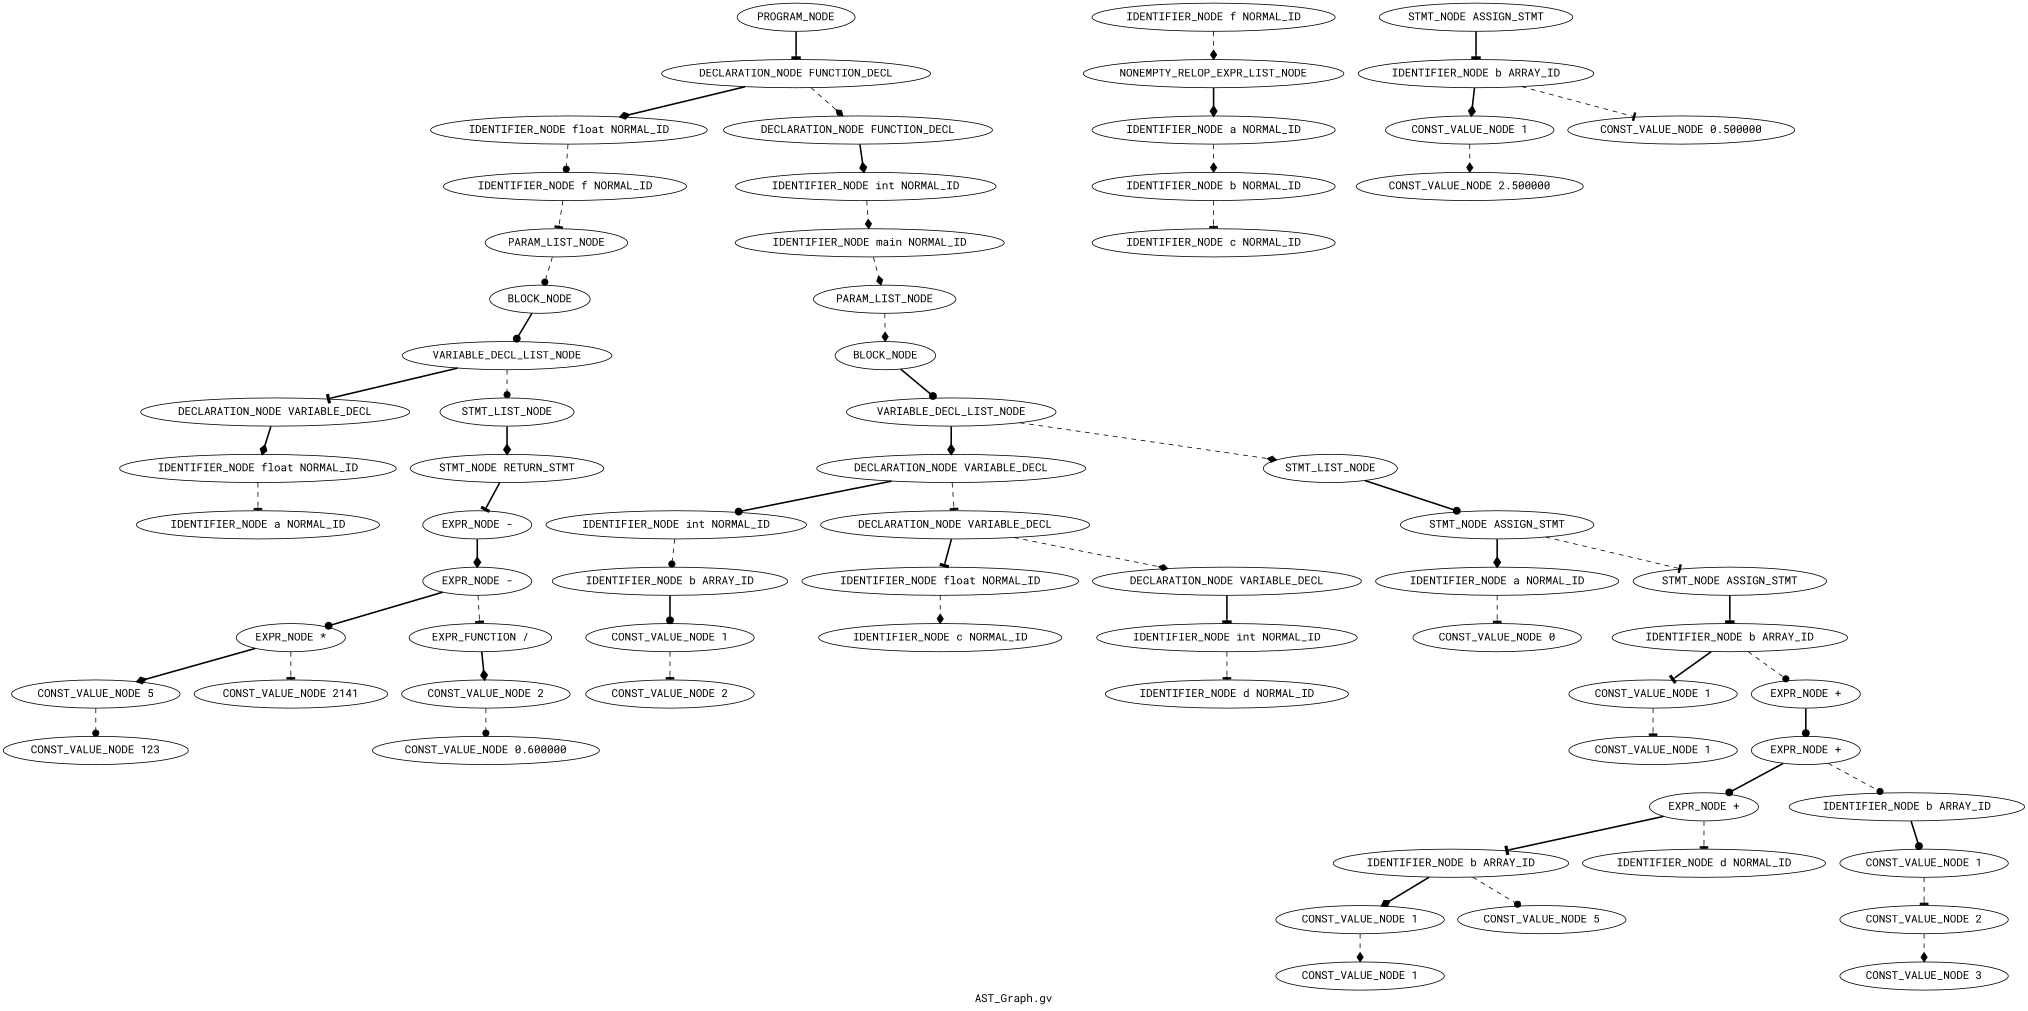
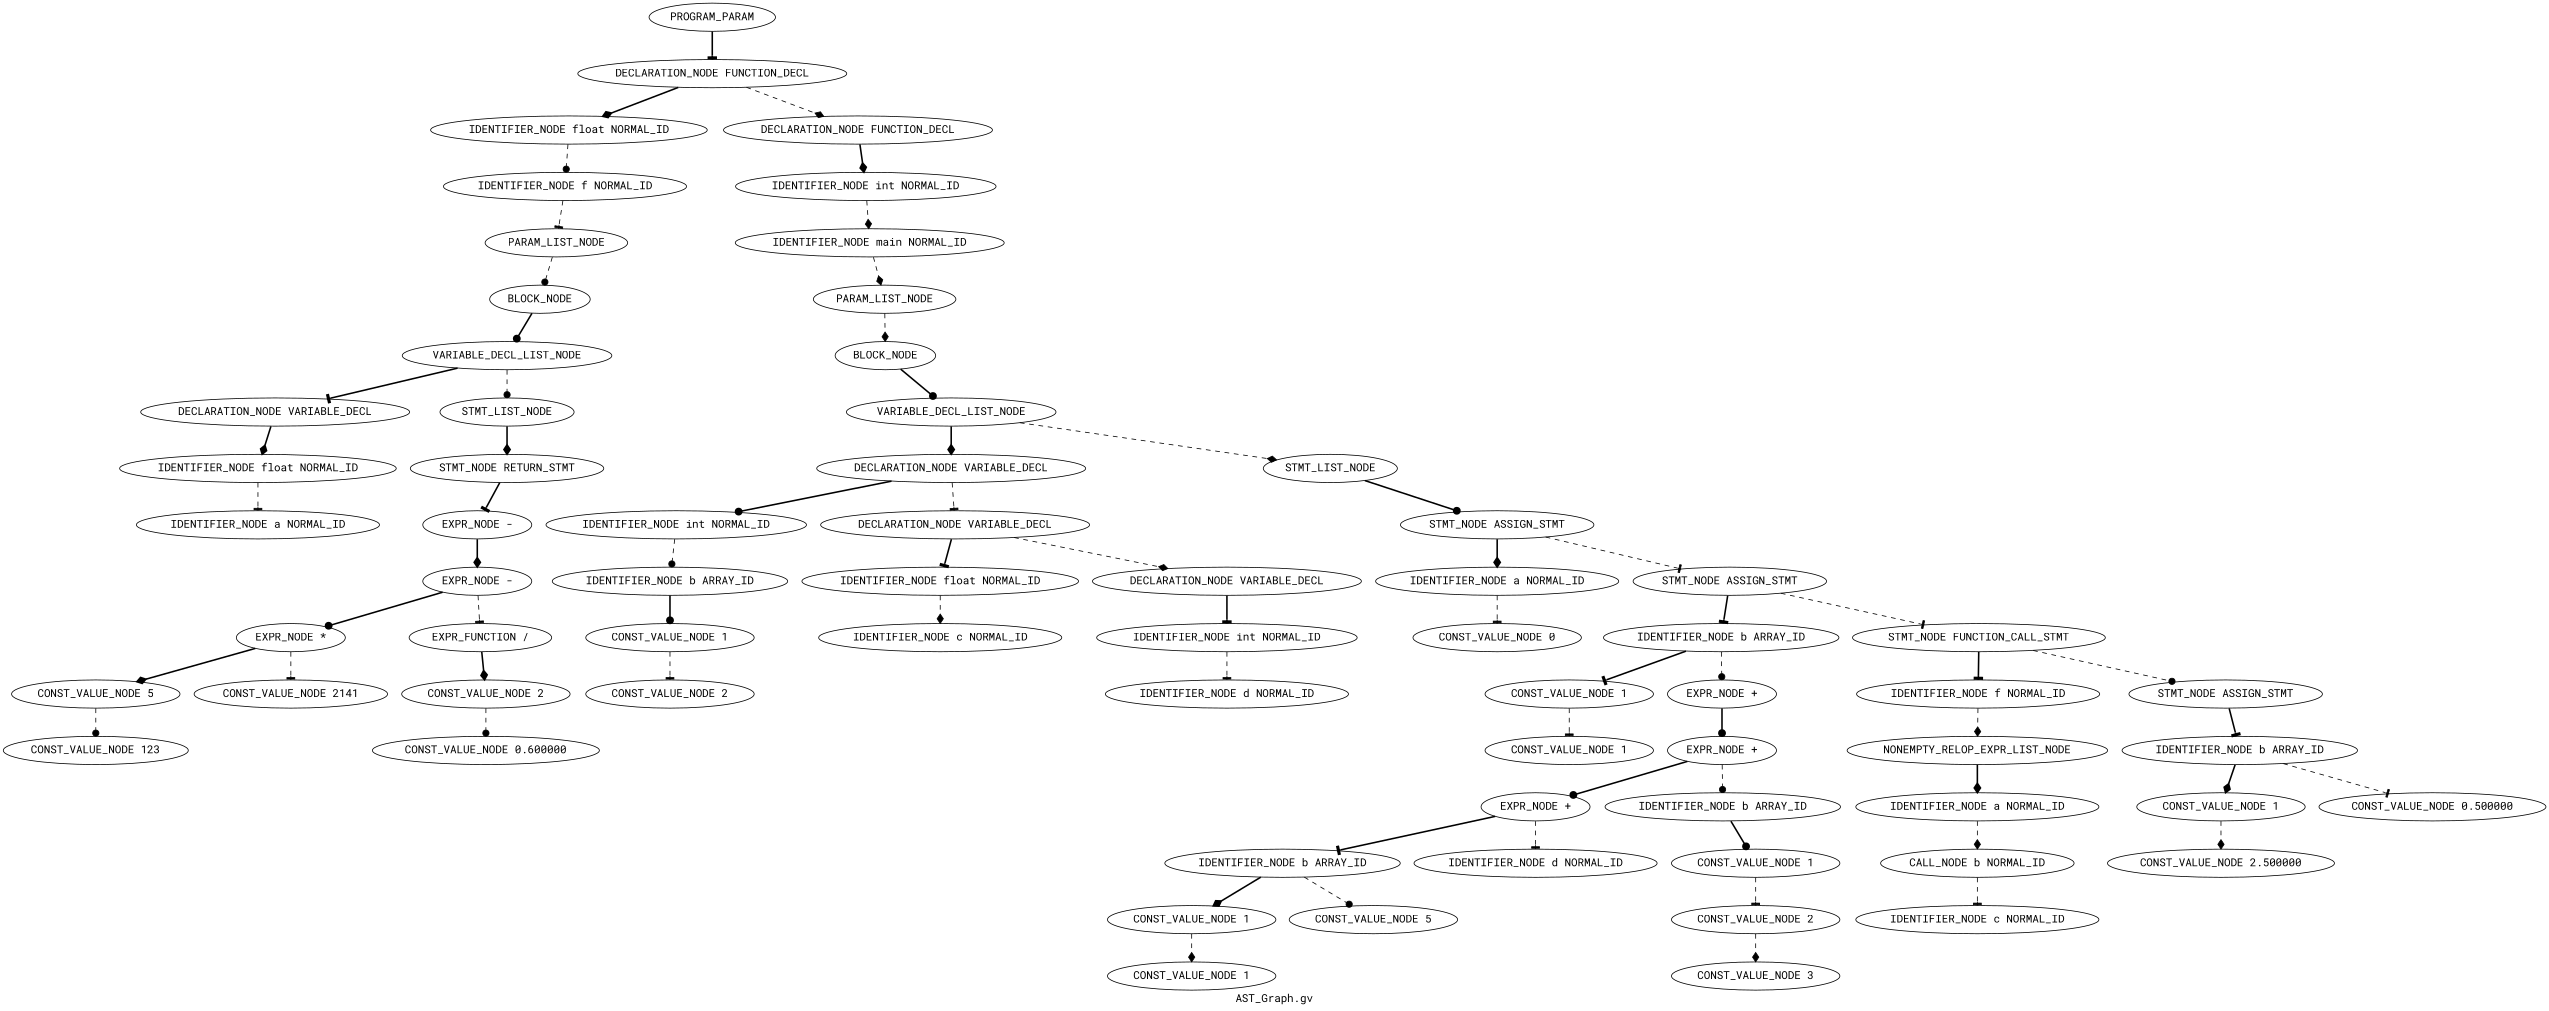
(796, 17) -> (712, 17)
(1214, 186) -> (1977, 863)
none -> (1979, 638)
